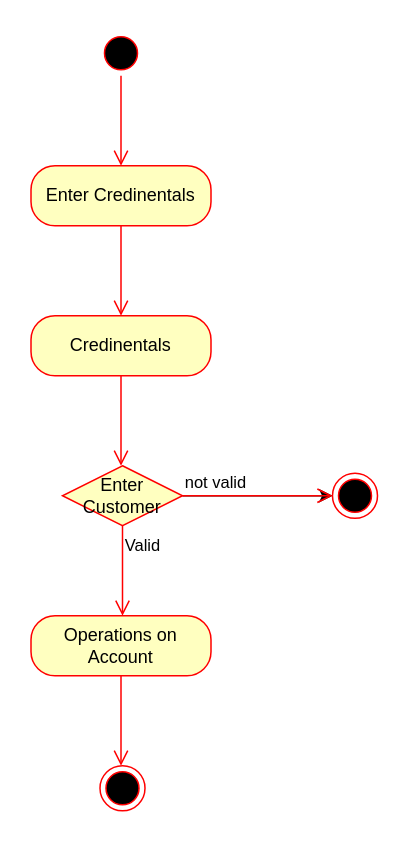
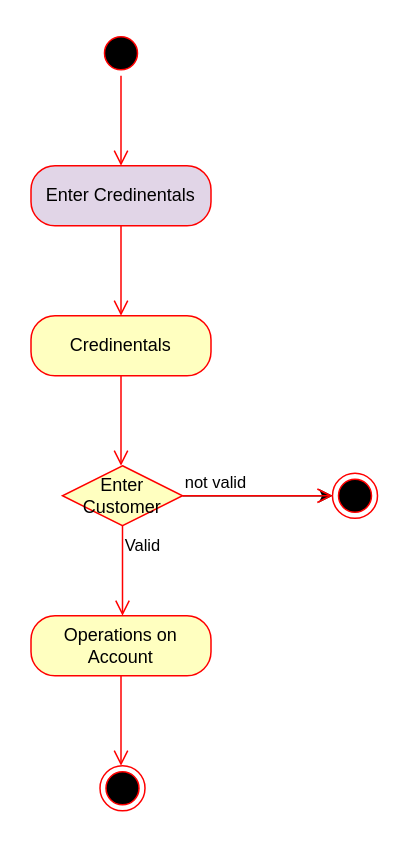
(121, 196) -> (121, 196)
